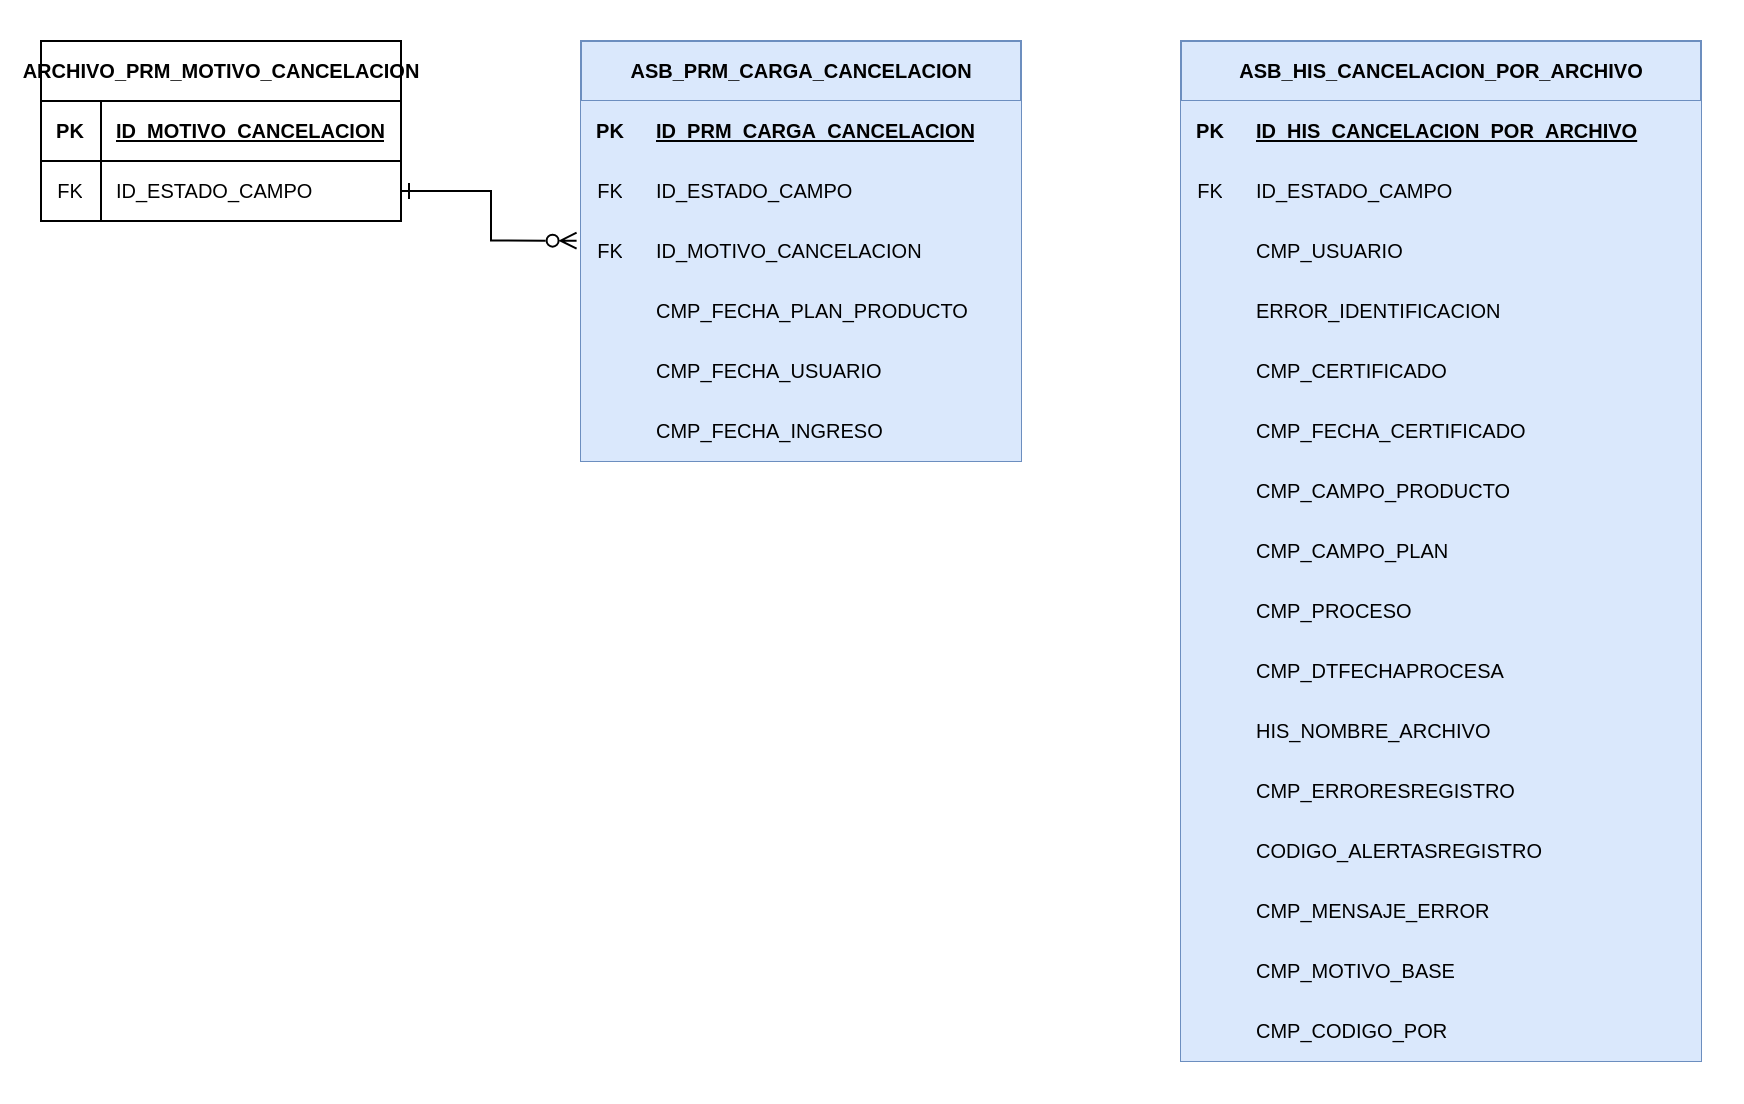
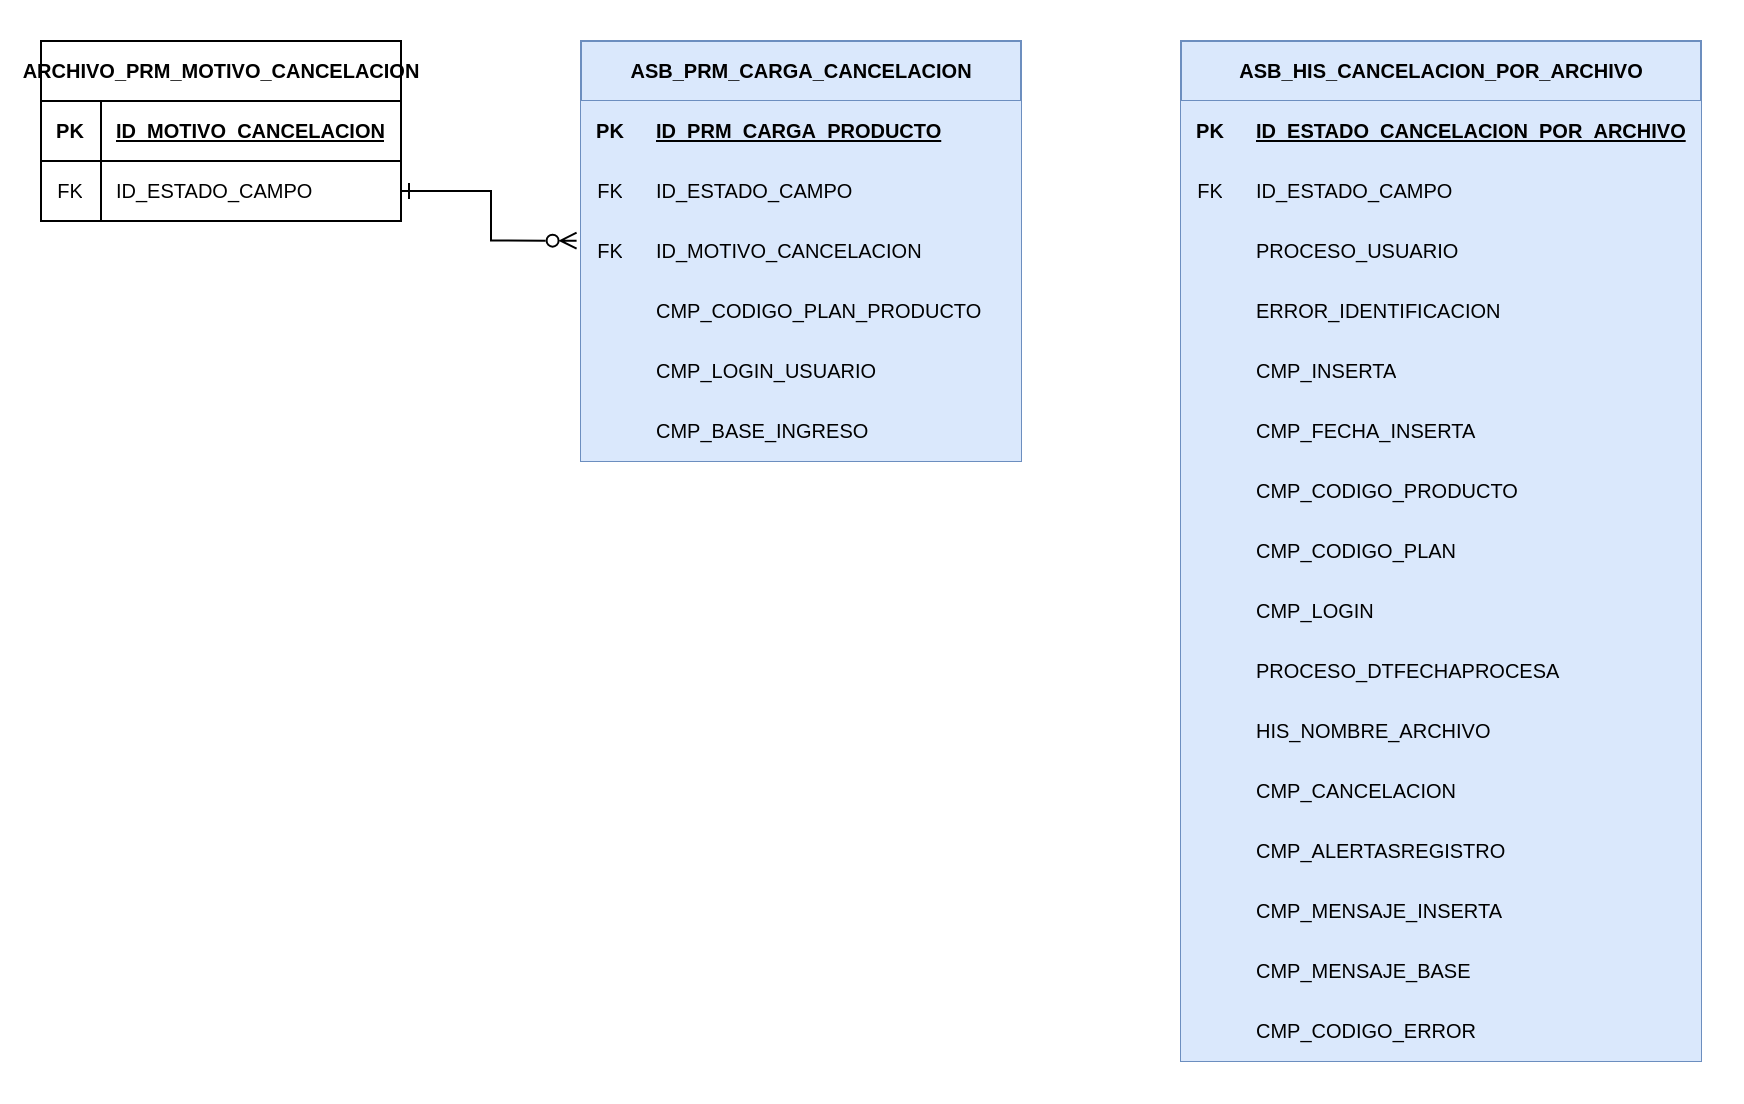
(791, 131) -> (775, 131)
(1425, 131) -> (1442, 131)
(1319, 251) -> (1341, 251)
(786, 311) -> (791, 311)
(752, 371) -> (752, 371)
(1341, 371) -> (1319, 371)
(752, 431) -> (747, 431)
(1375, 431) -> (1352, 431)
(1358, 491) -> (1363, 491)
(1335, 551) -> (1341, 551)
(1319, 611) -> (1307, 611)
(1358, 671) -> (1380, 671)
(1363, 791) -> (1341, 791)
(1380, 851) -> (1363, 851)
(1352, 911) -> (1363, 911)
(1341, 971) -> (1347, 971)
(1335, 1031) -> (1347, 1031)
